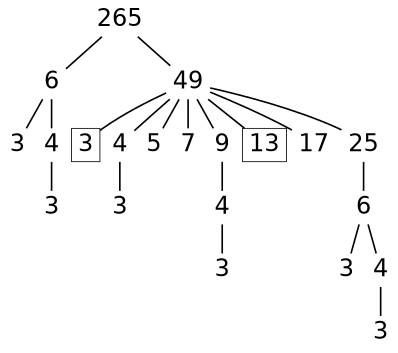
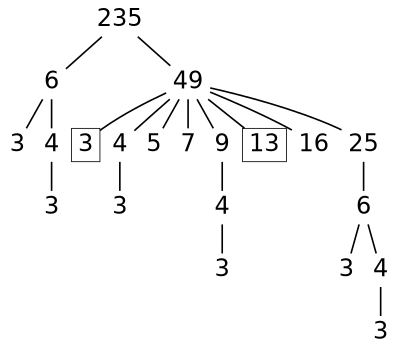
(120, 20) -> (120, 20)
(314, 145) -> (314, 145)
